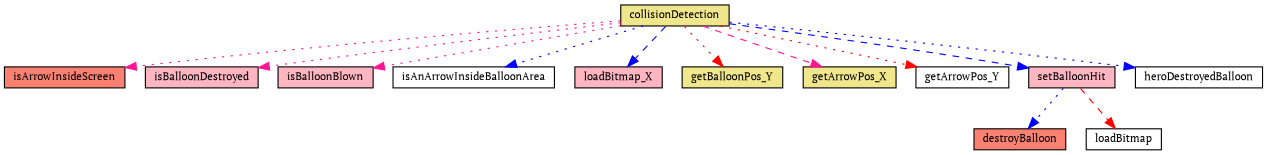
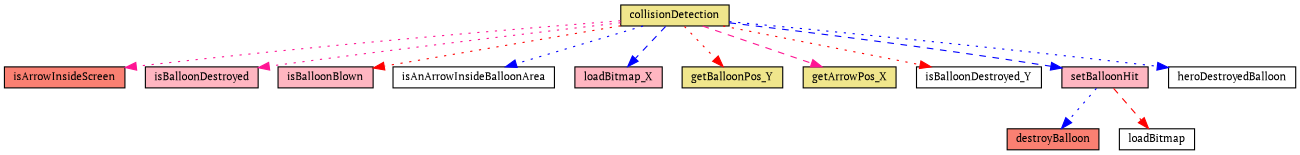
(503, 46) -> (503, 46)
(962, 77) -> (979, 77)
